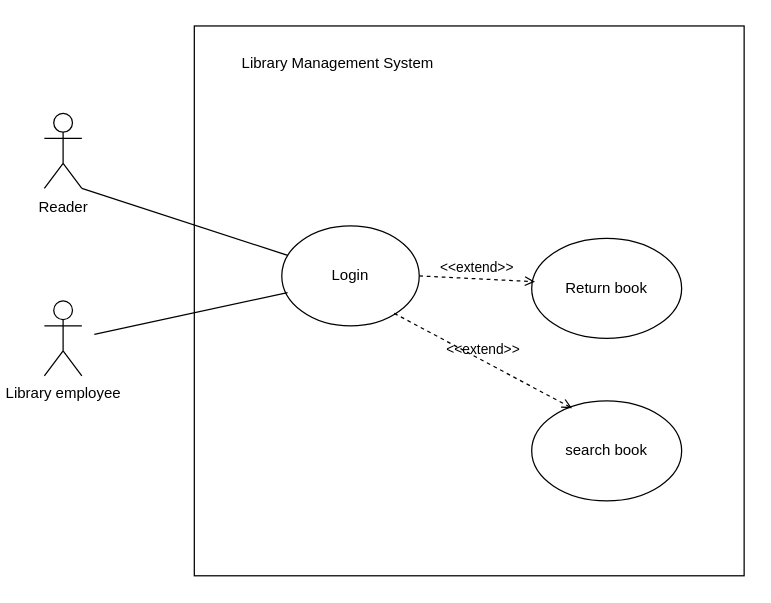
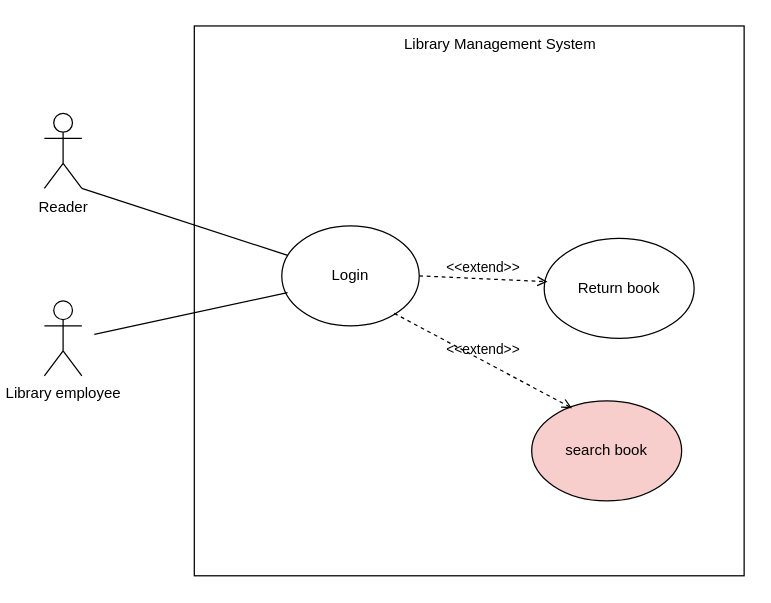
(338, 63) -> (501, 44)
(607, 288) -> (619, 288)
(607, 451) -> (607, 451)
